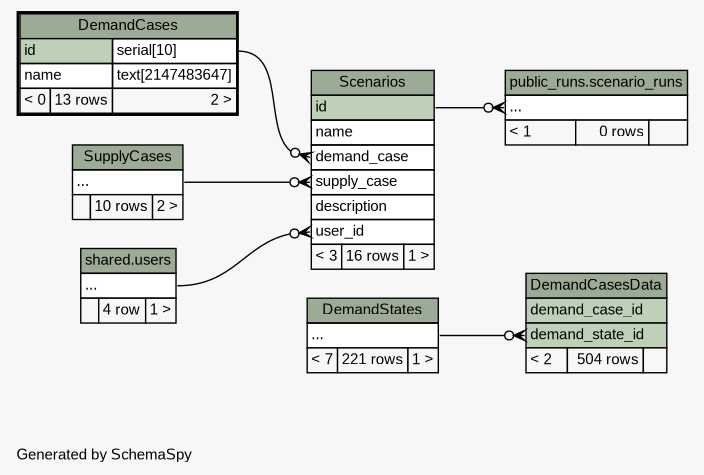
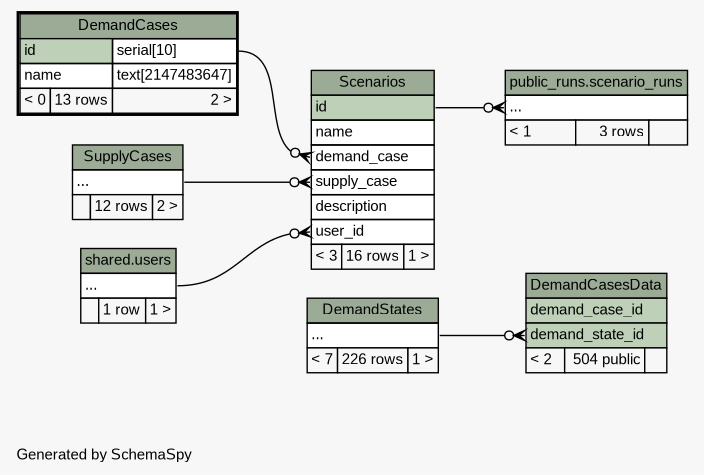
(622, 132) -> (622, 132)
(121, 206) -> (121, 206)
(122, 310) -> (122, 310)
(373, 360) -> (373, 360)
(608, 360) -> (607, 360)
